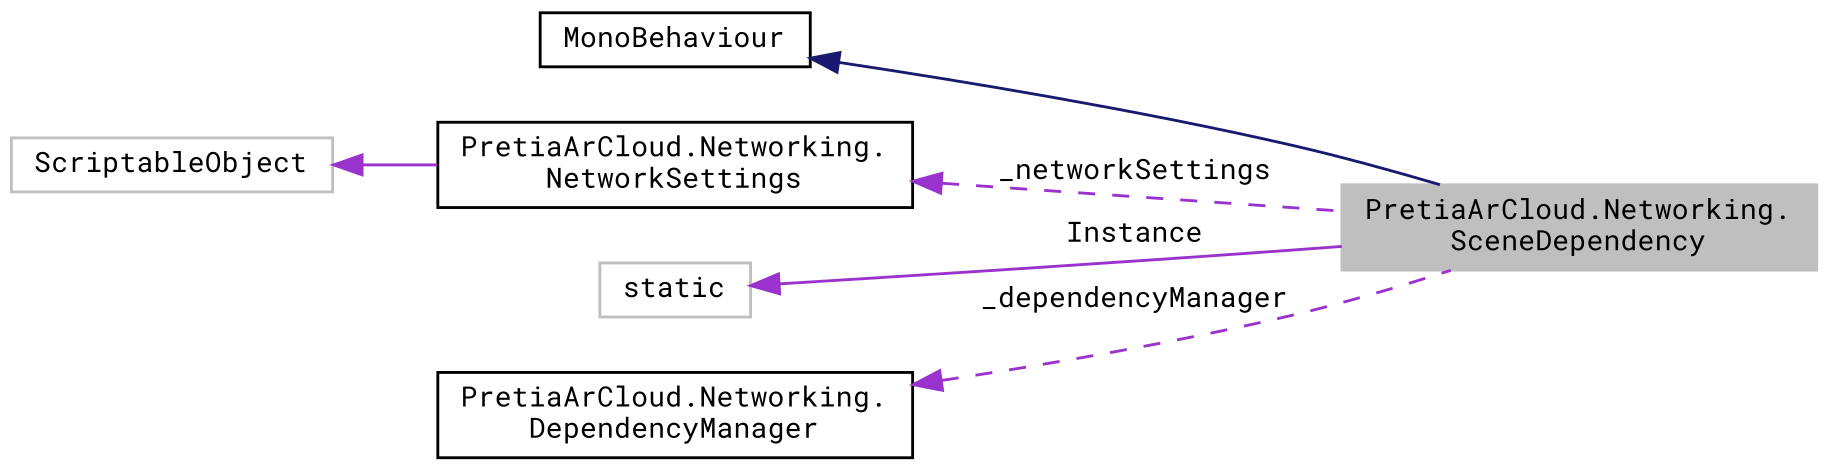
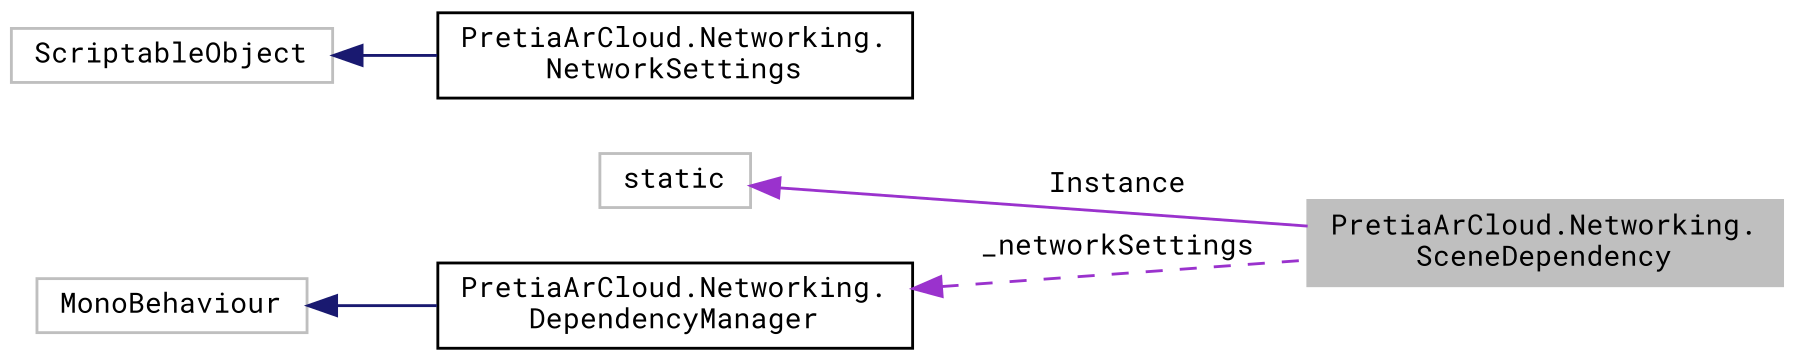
(675, 40) -> (172, 306)
(1142, 114) -> (387, 306)
(400, 165) -> (400, 55)
(1142, 197) -> none
(1127, 300) -> (1110, 247)
